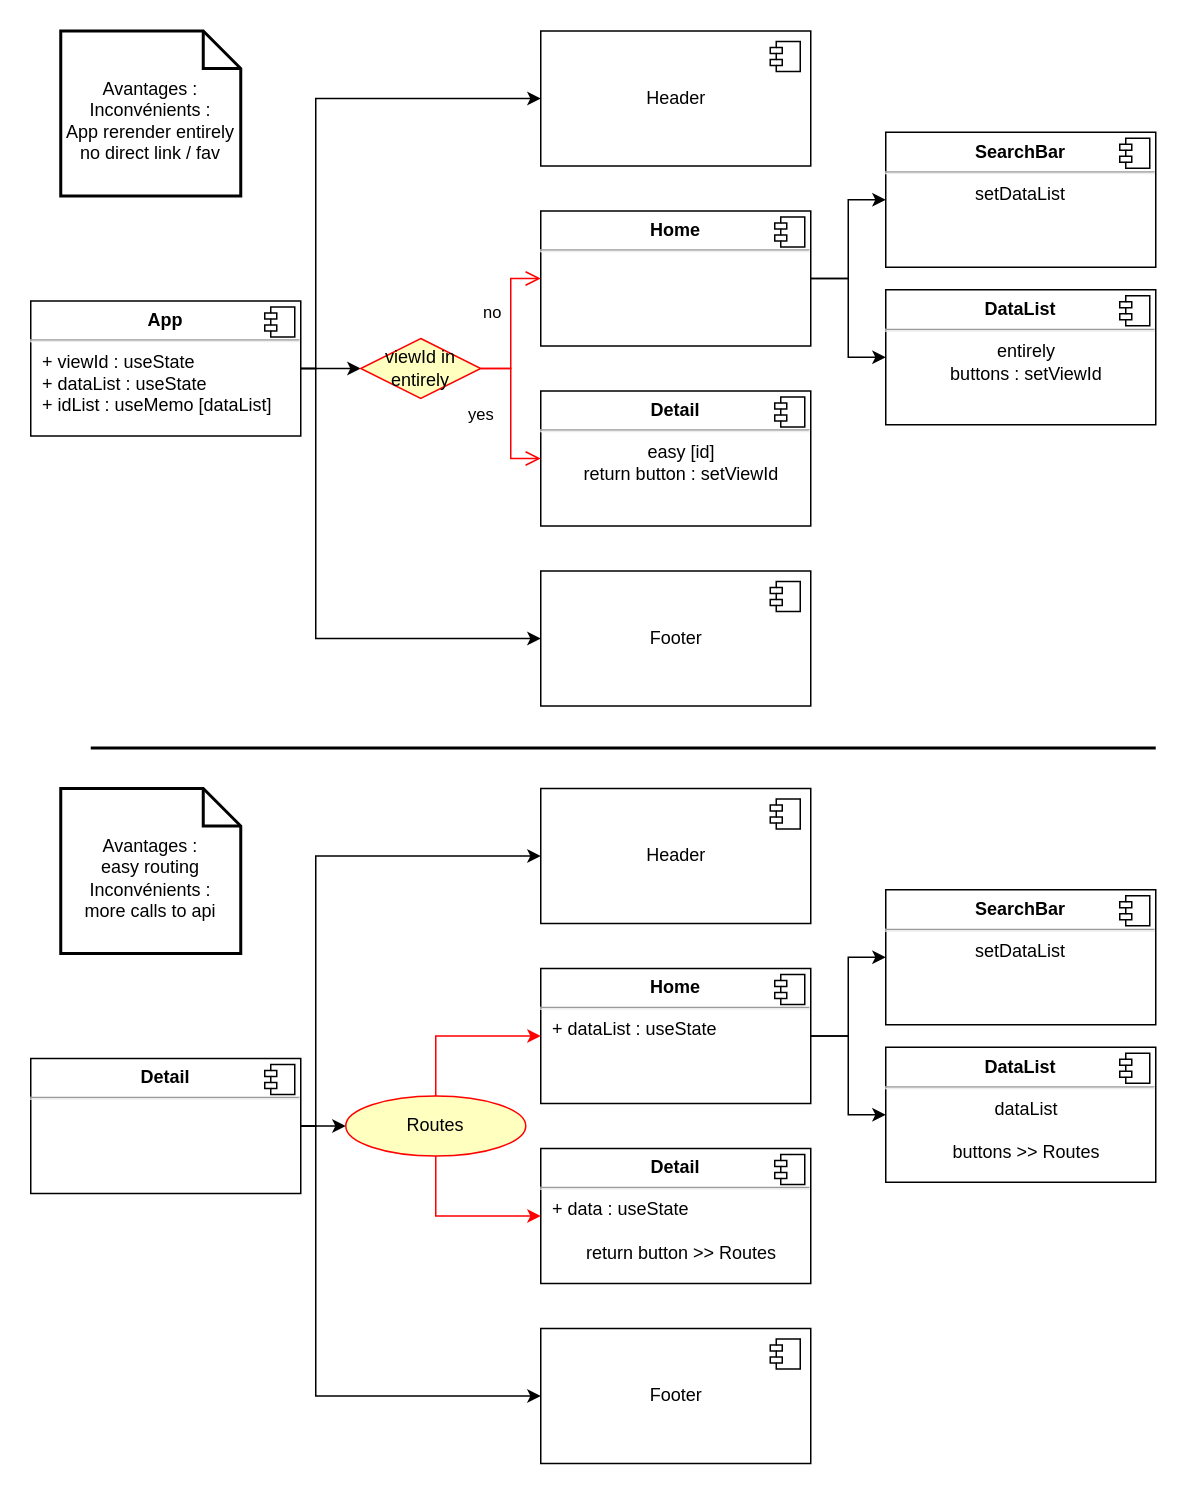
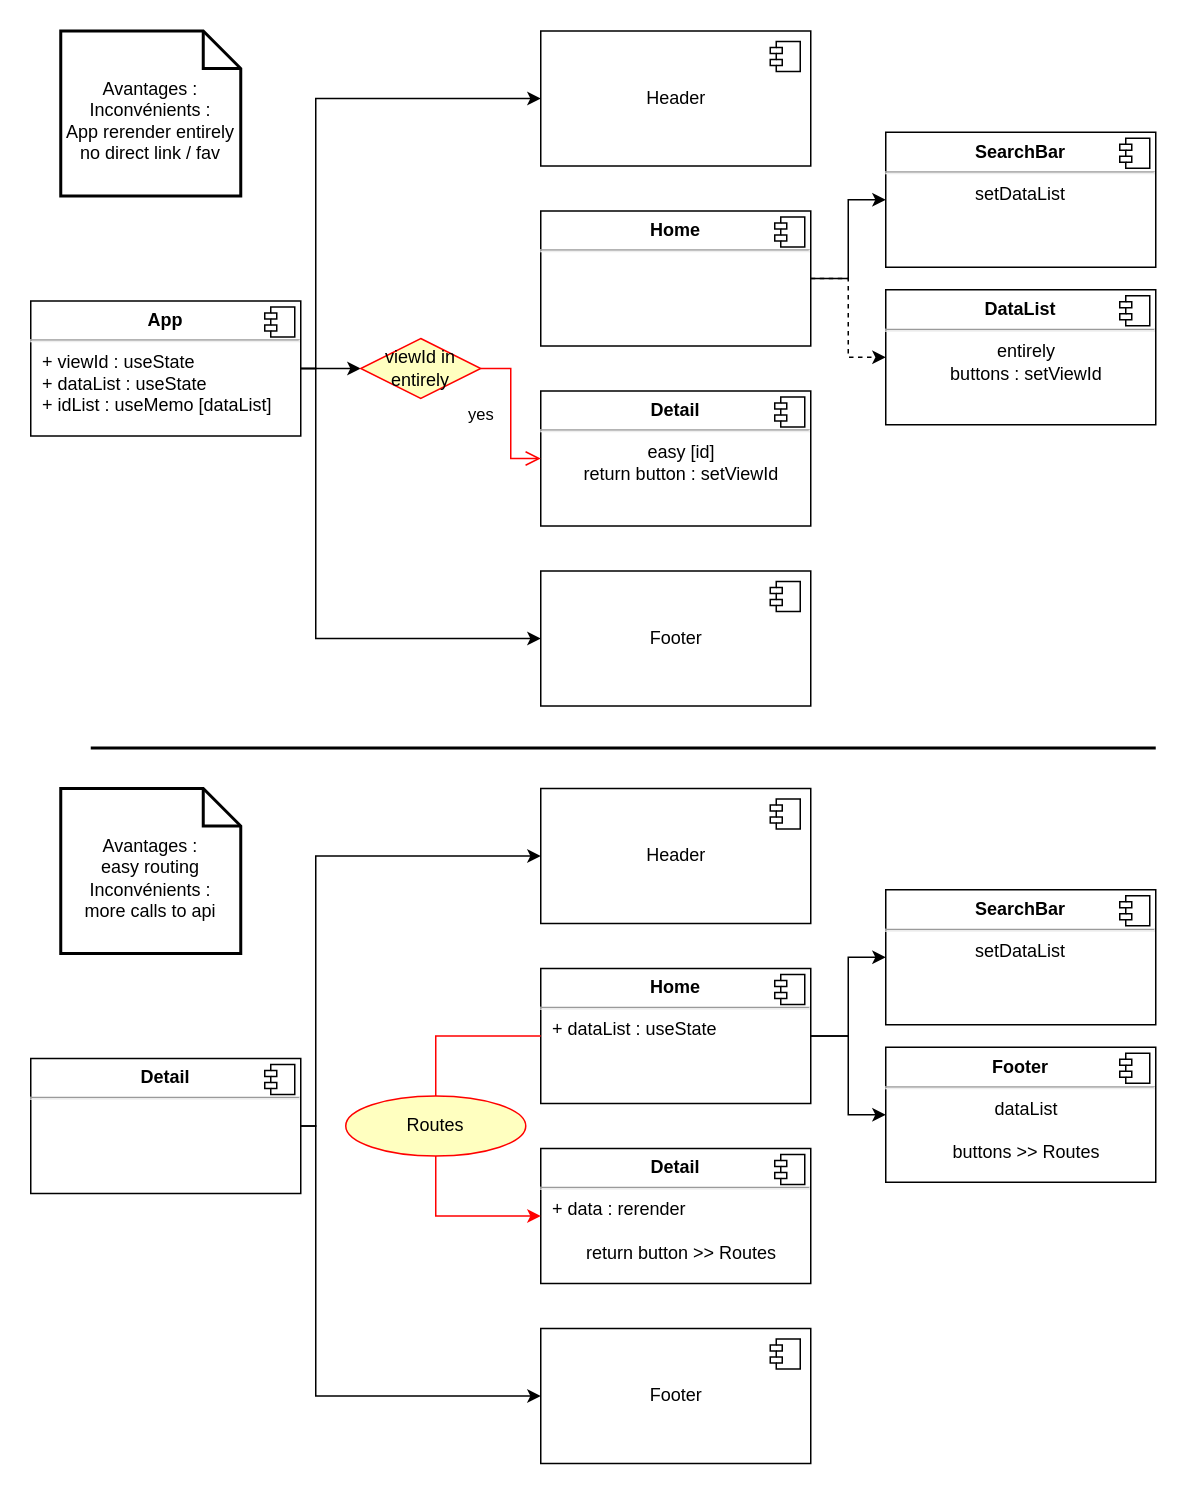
(511, 310) -> none
(848, 332) -> (848, 332)
(529, 1036) -> (533, 1036)
(967, 1048) -> (967, 1048)
(320, 1126) -> none
(650, 1148) -> (650, 1148)
